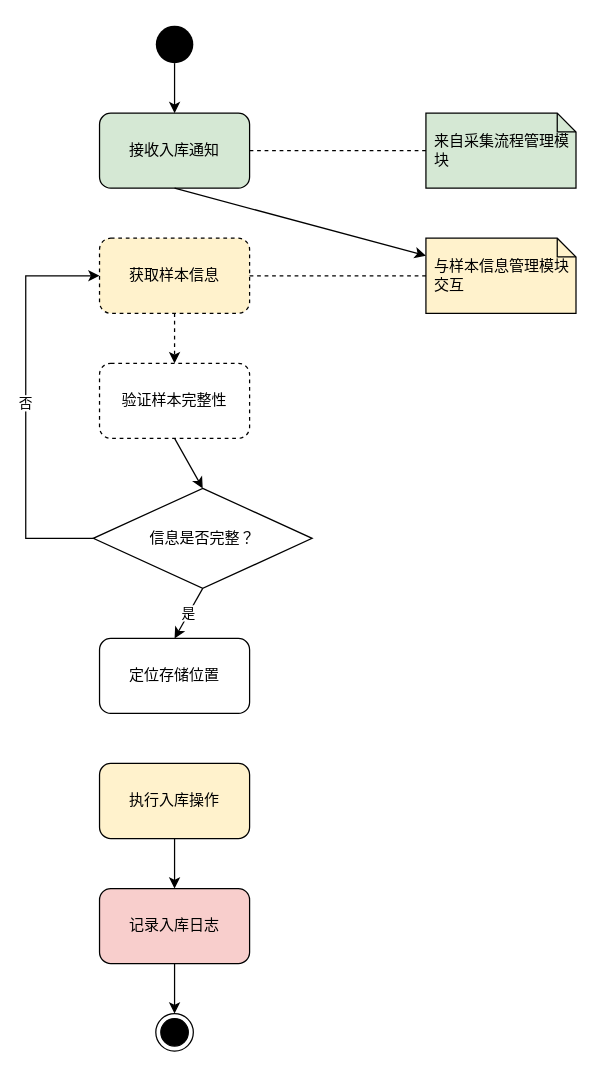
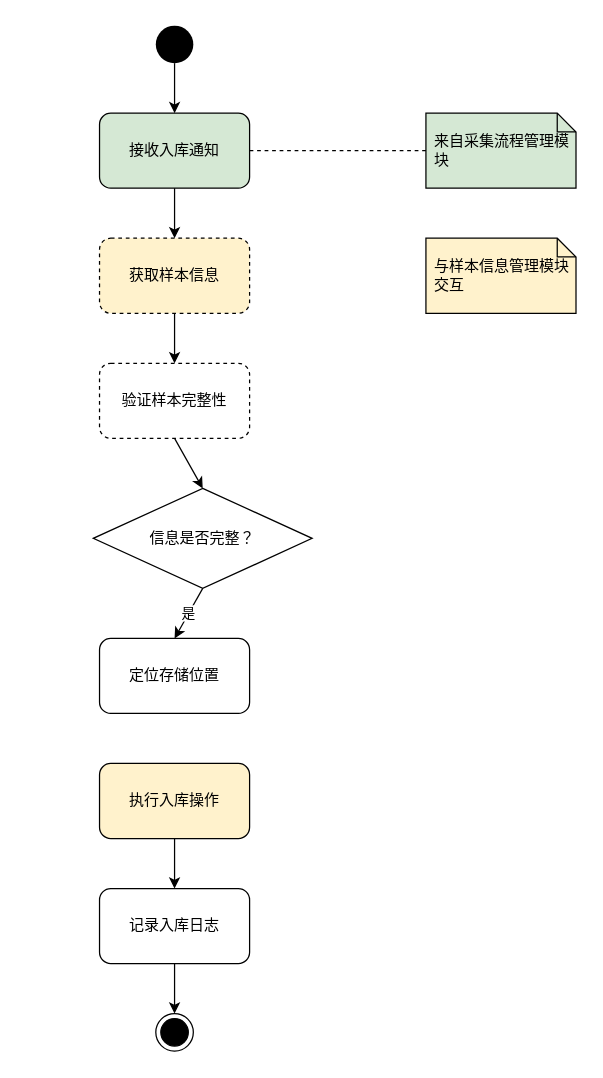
(296, 221) -> (174, 209)
(338, 276) -> none
(174, 333) -> (174, 333)
(26, 408) -> none
(174, 926) -> (174, 926)
